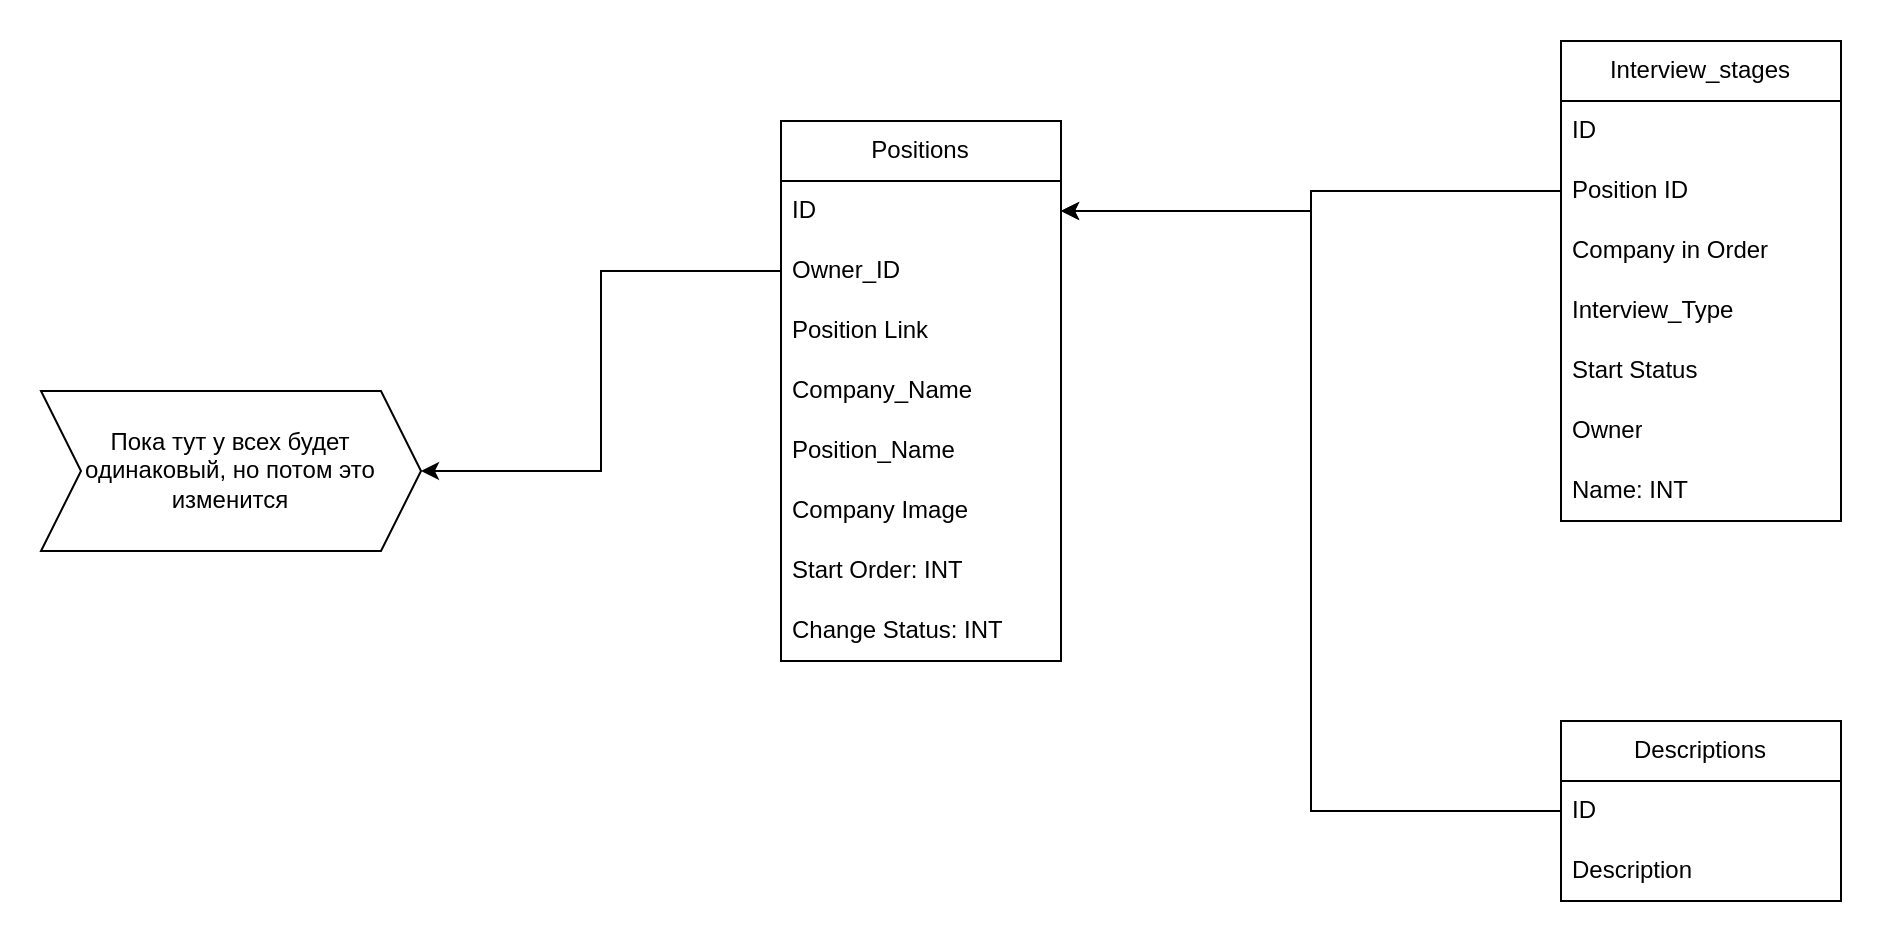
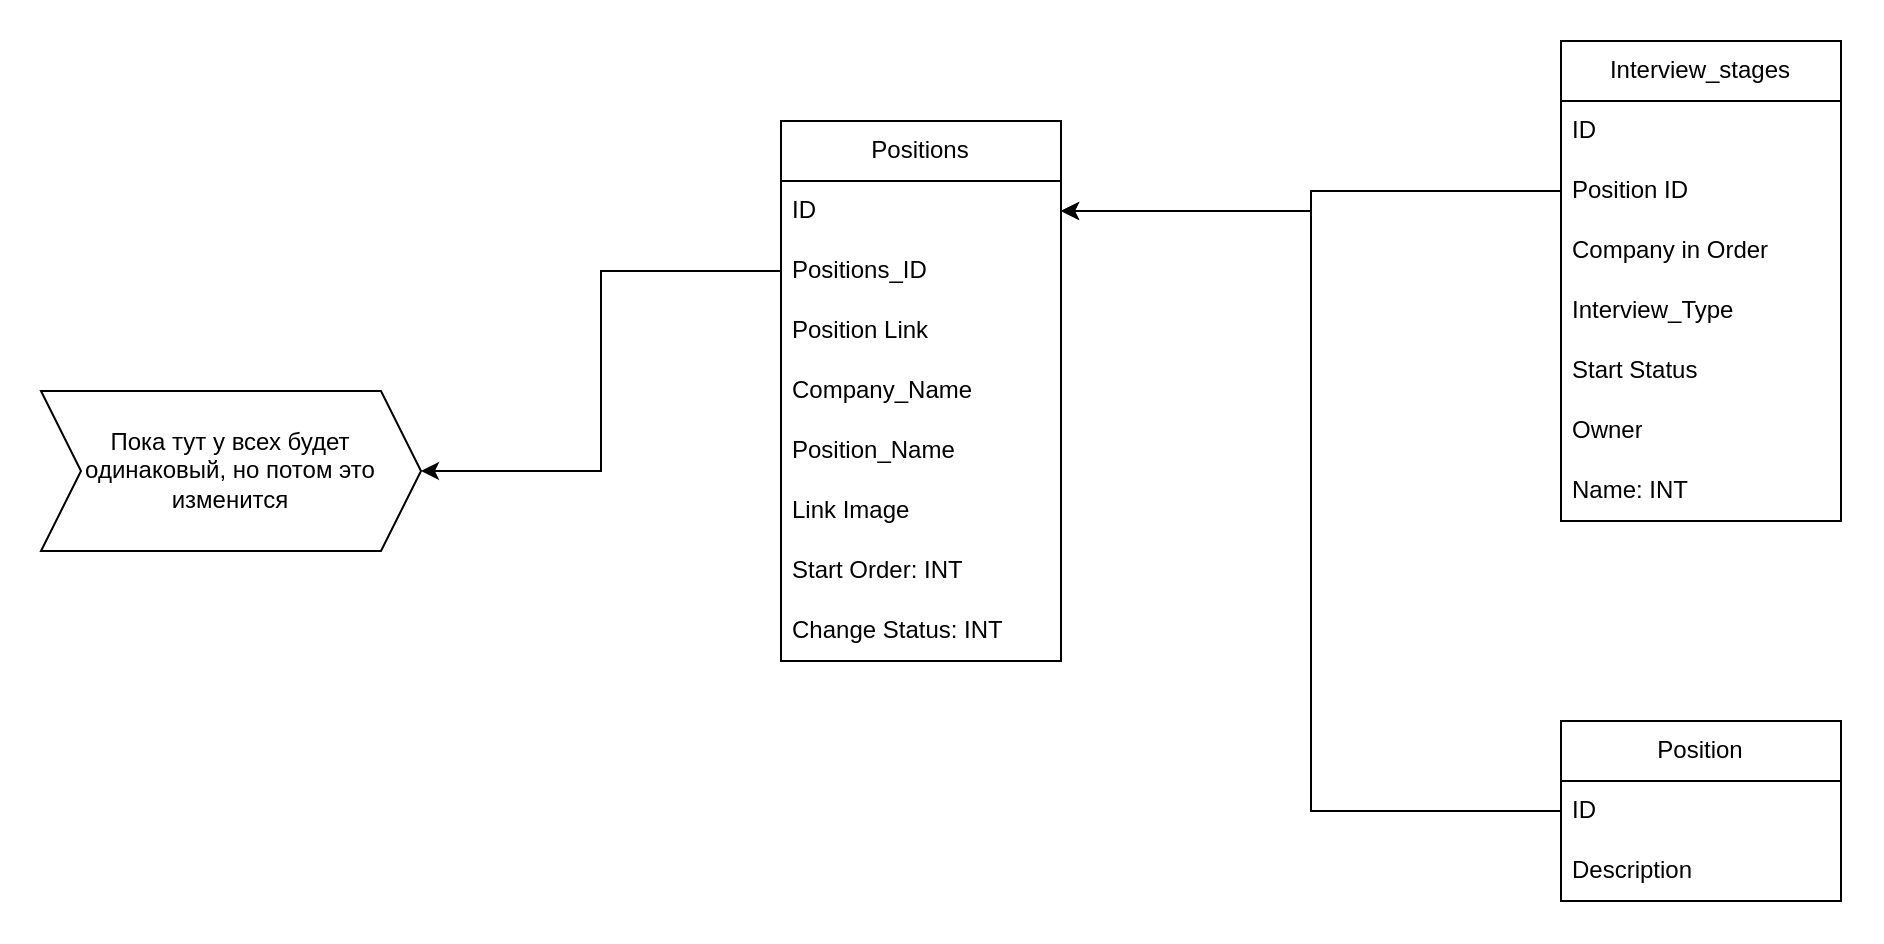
(847, 271) -> (867, 271)
(877, 511) -> (854, 511)
(1701, 751) -> (1701, 751)
